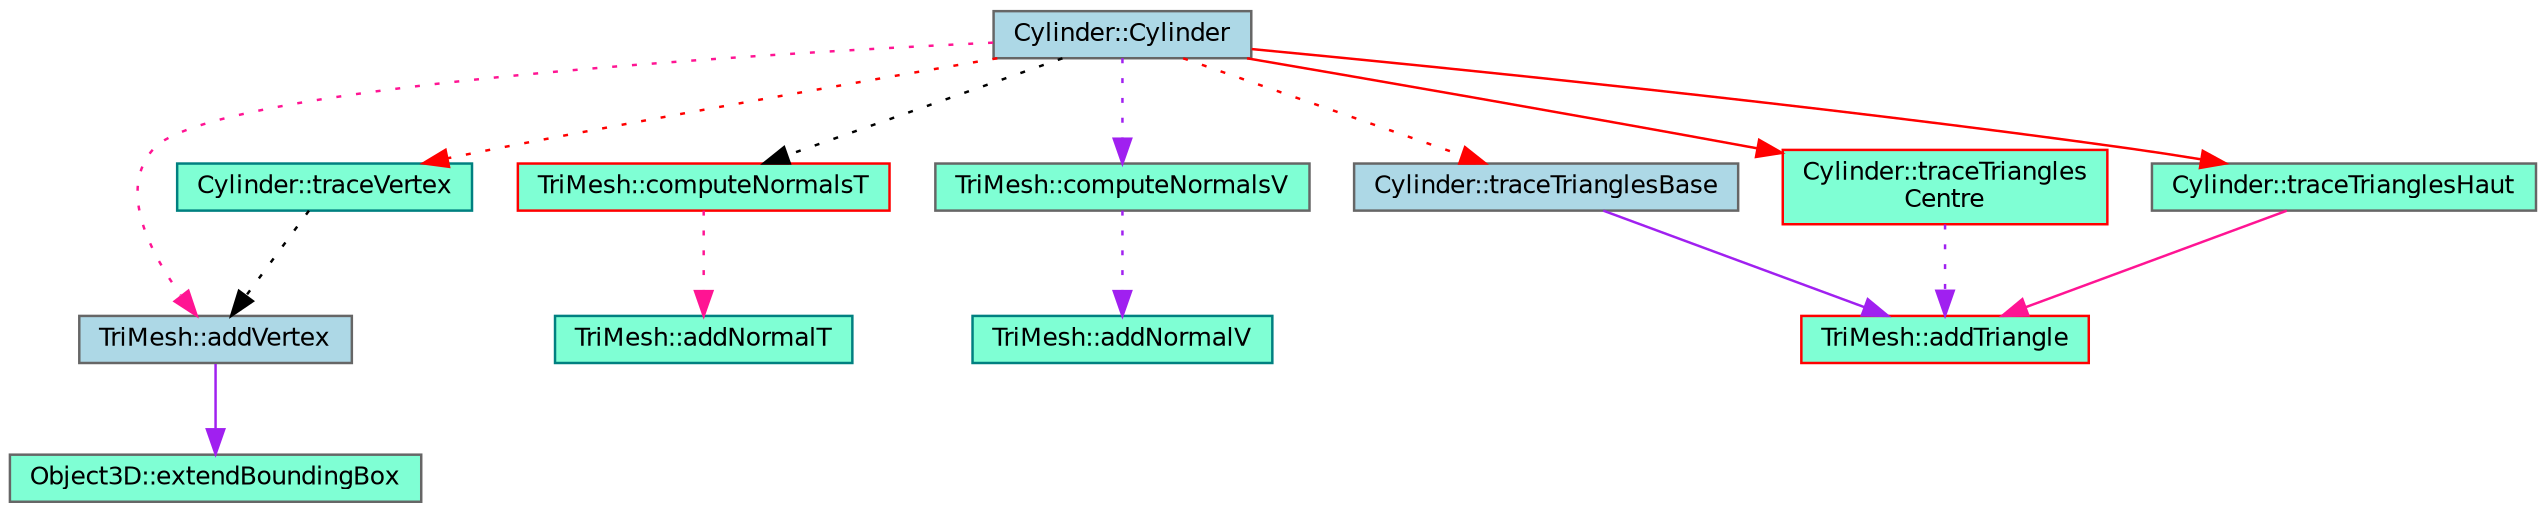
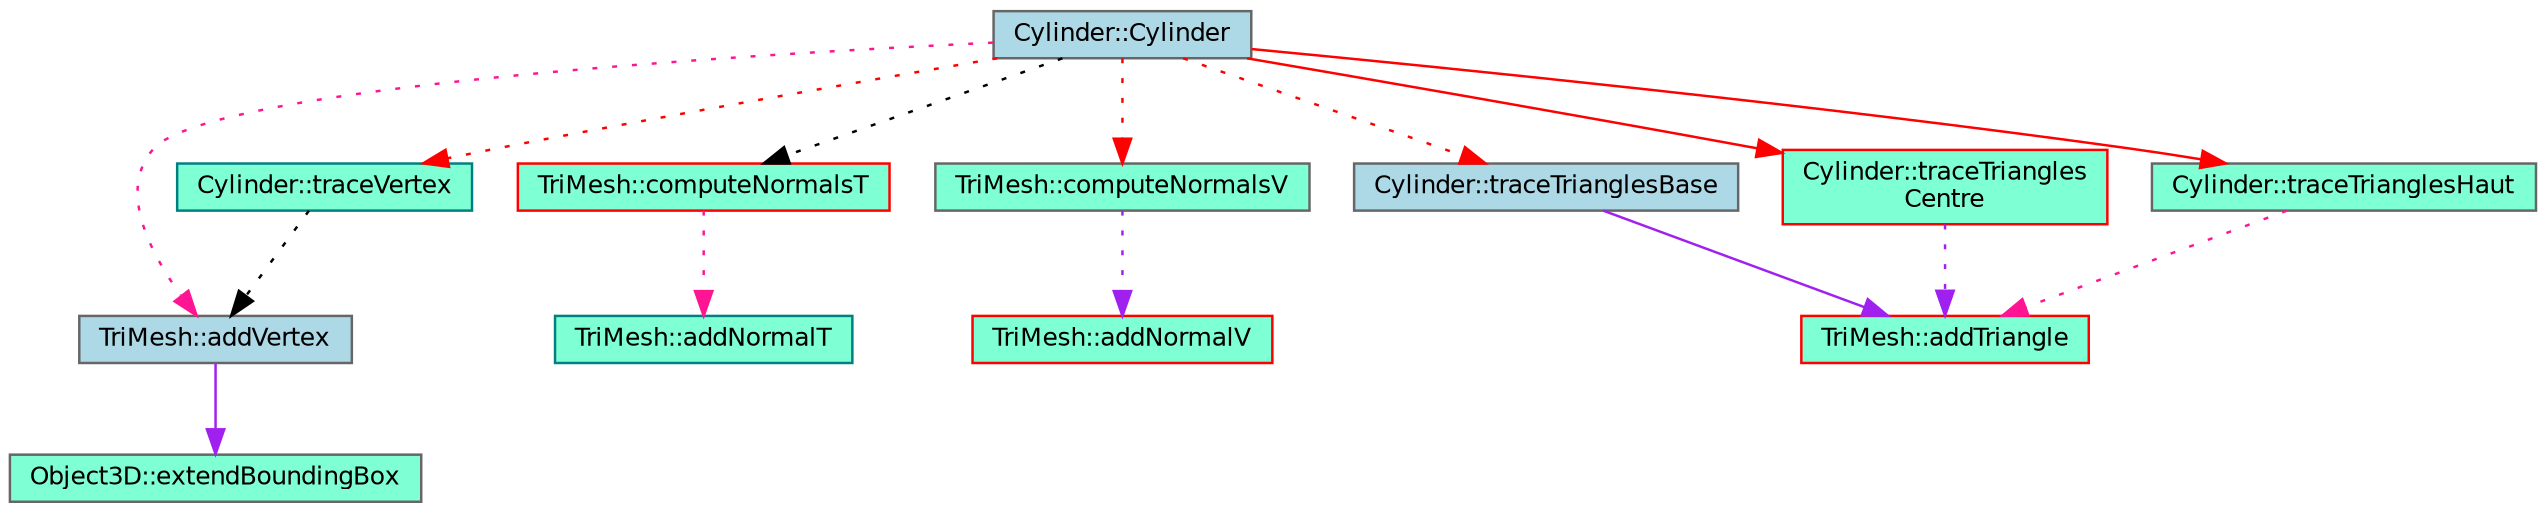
(1122, 98) -> (1122, 98)
(2156, 259) -> (2156, 259)
(1122, 339) -> (1122, 339)
